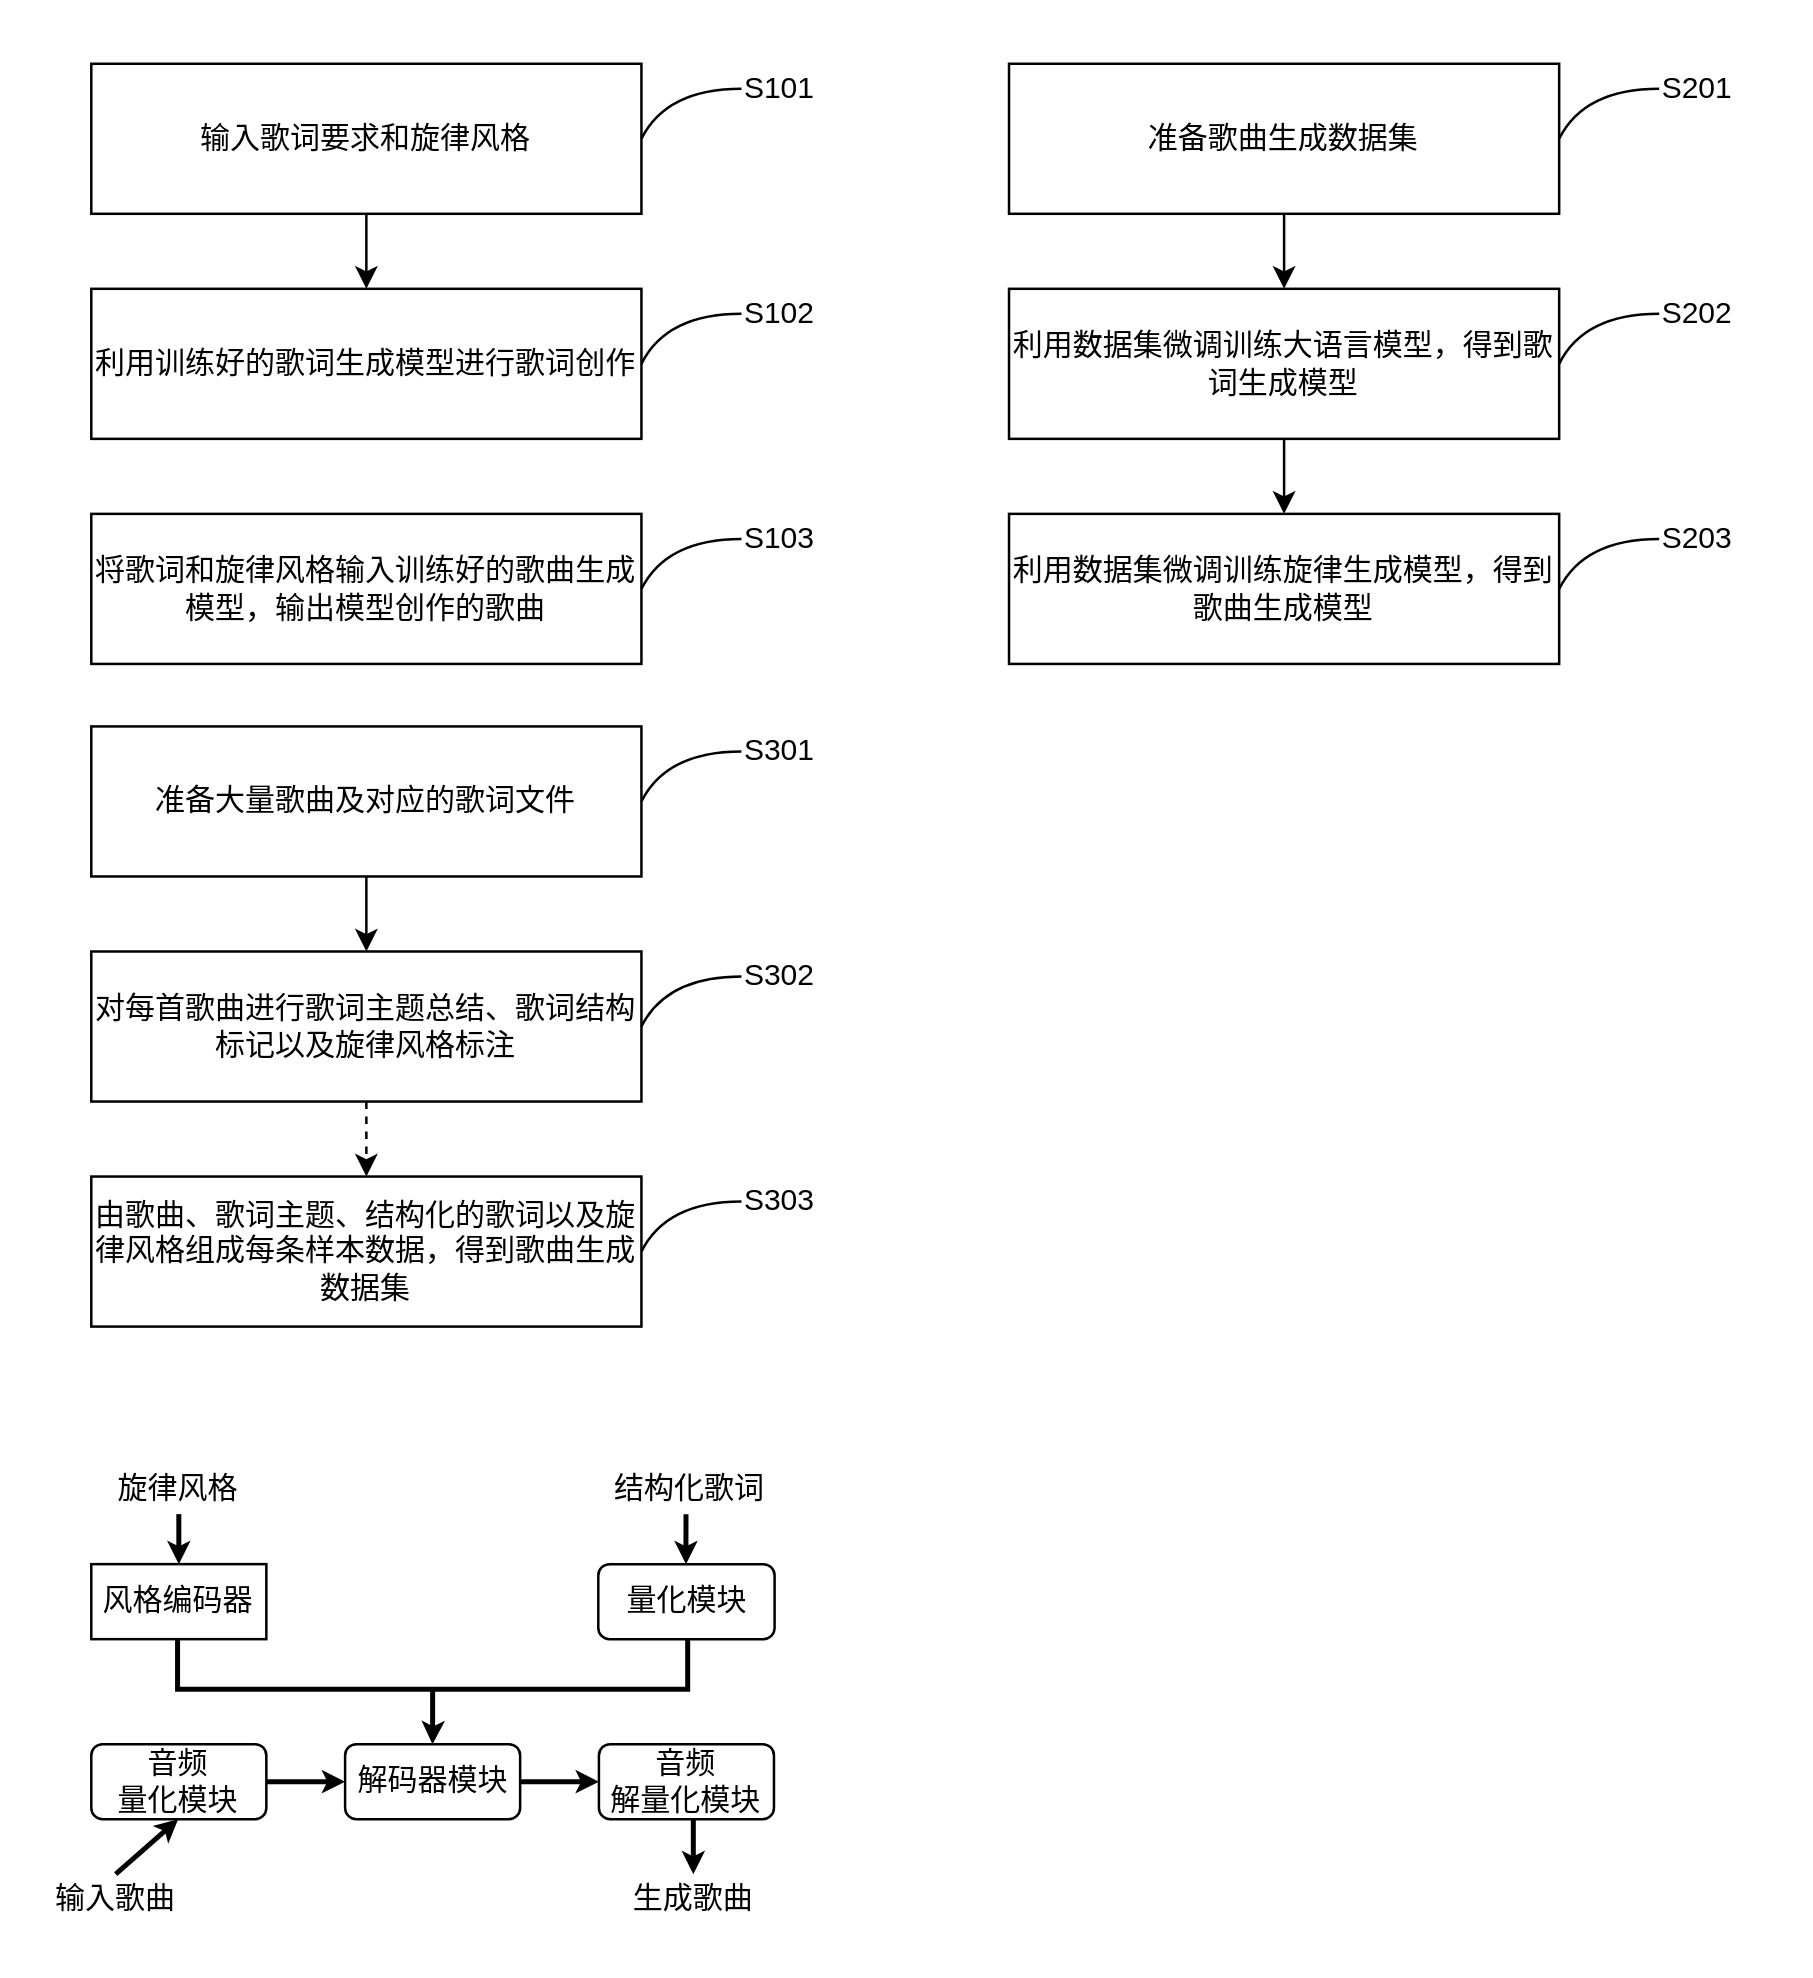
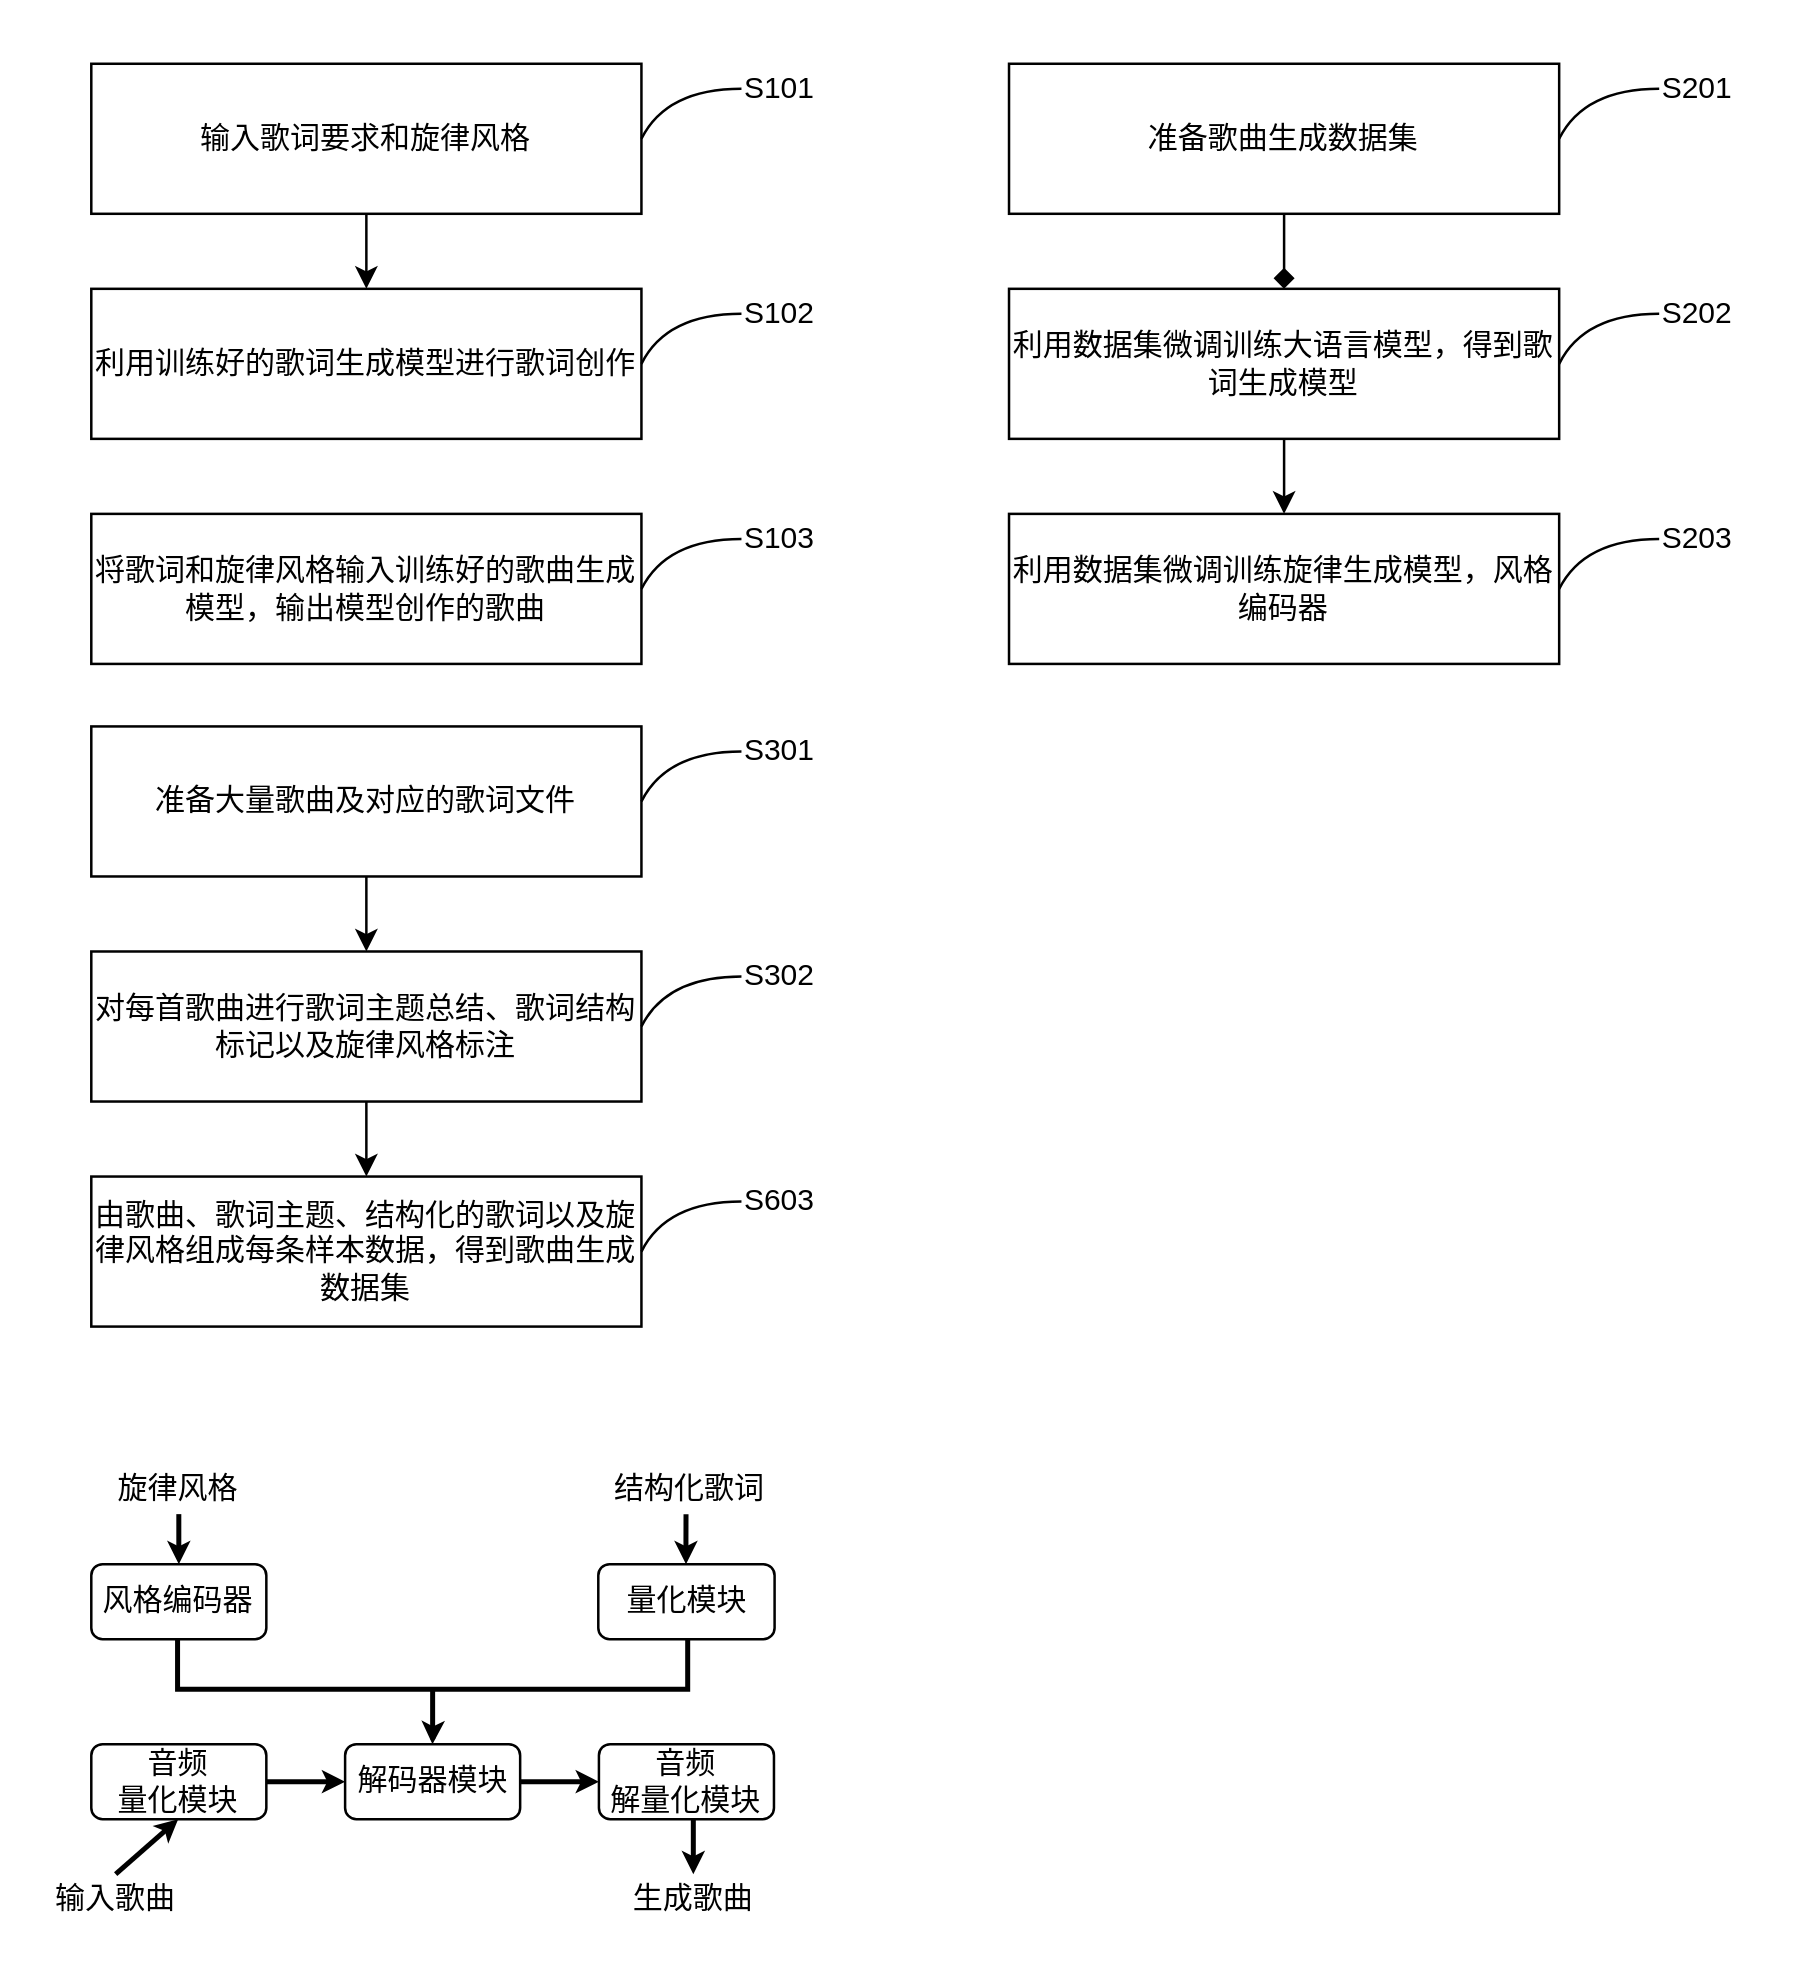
(1284, 269) -> (1284, 268)
(1284, 589) -> (1284, 589)
(366, 1132) -> (366, 1132)
(780, 1201) -> (780, 1201)
(179, 1601) -> (179, 1601)
